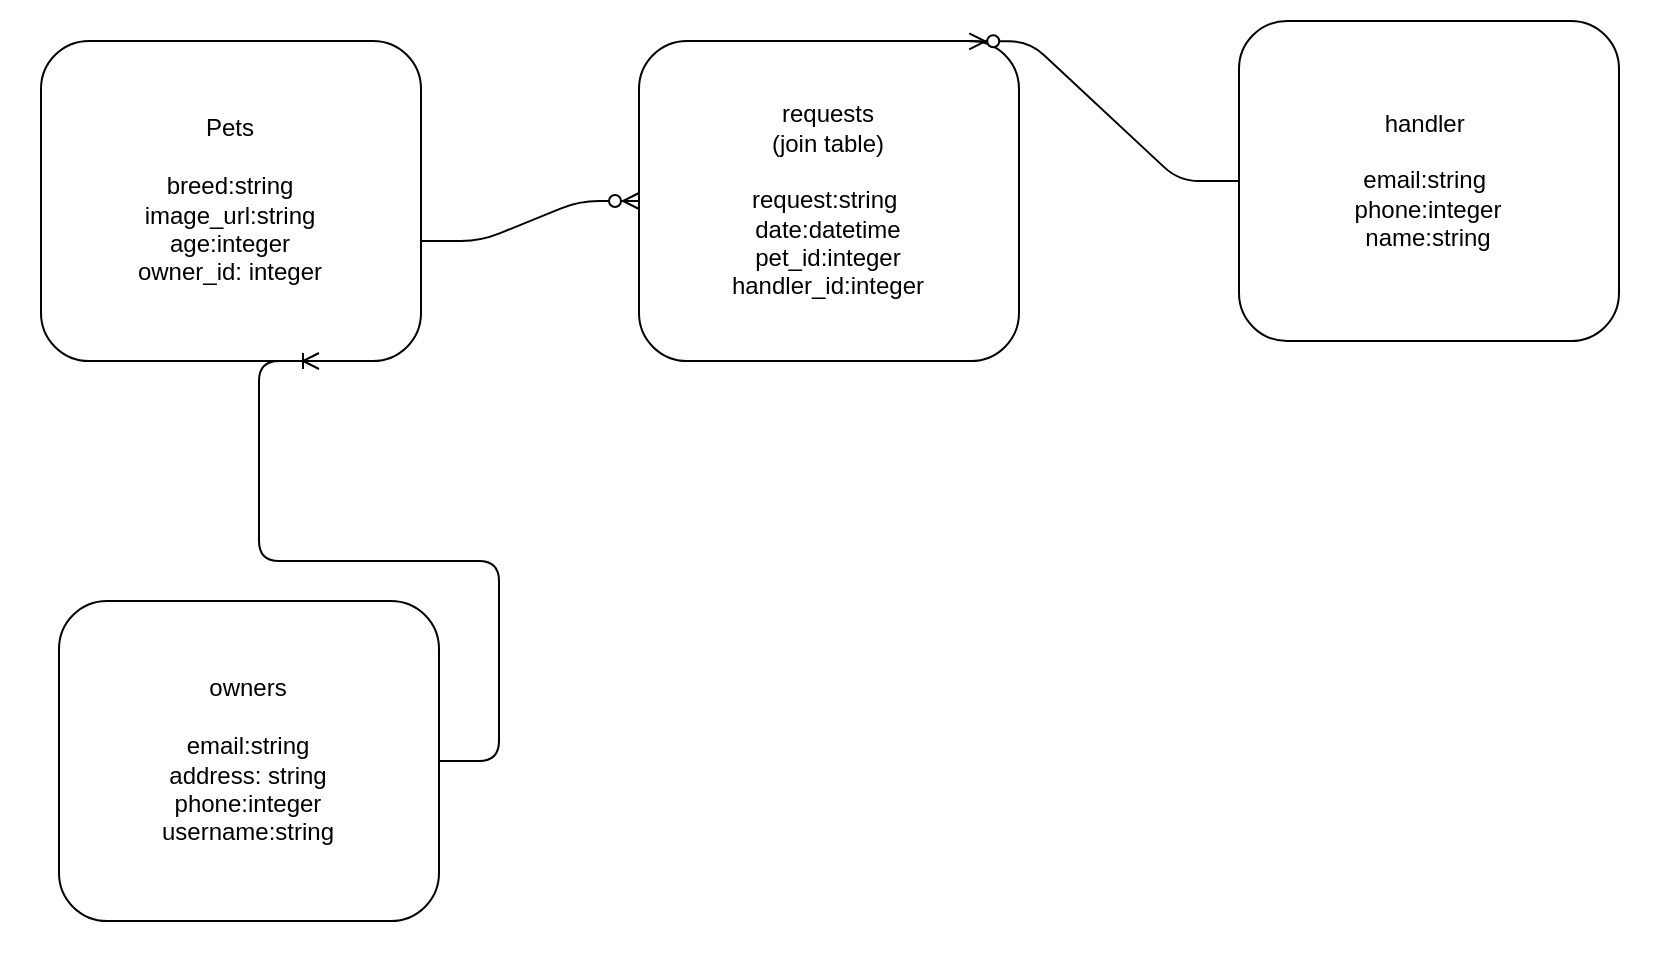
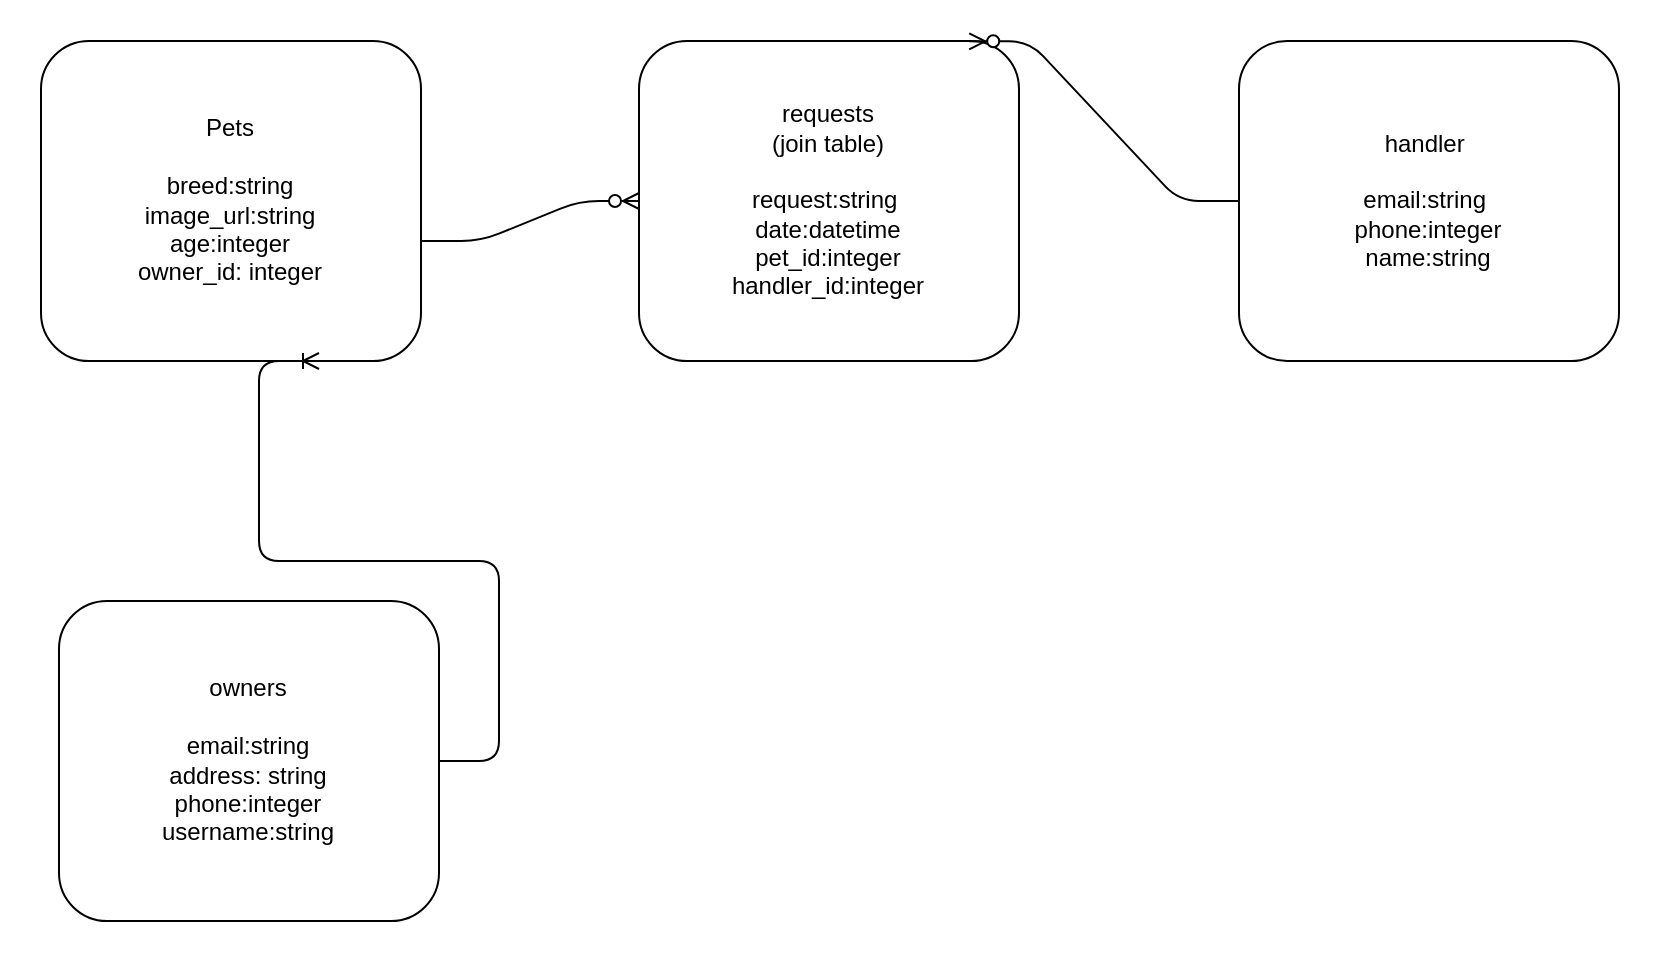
(1429, 181) -> (1429, 201)
